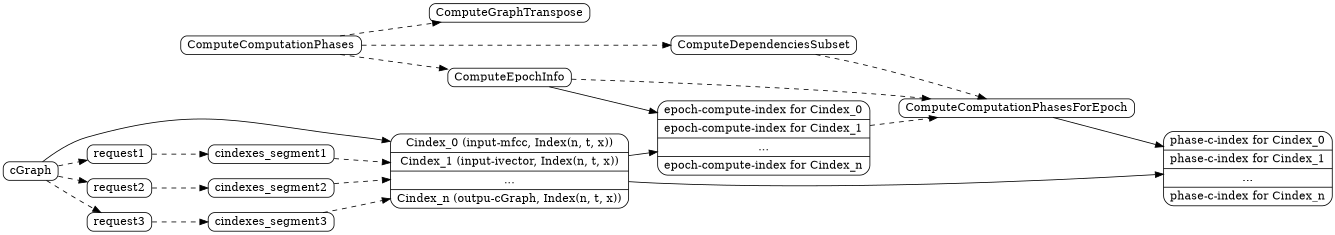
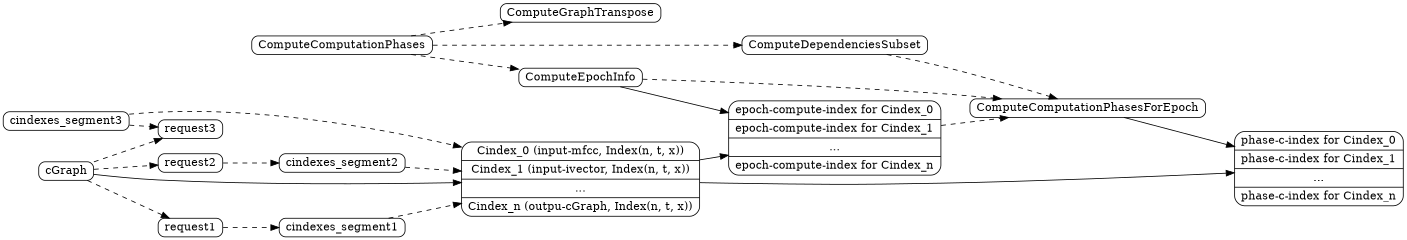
(176, 222) -> (140, 126)
